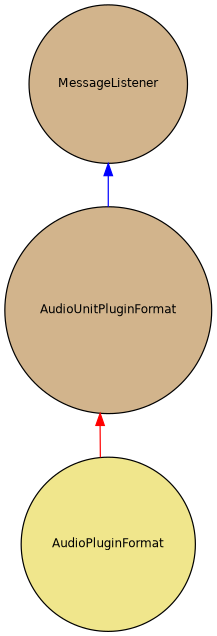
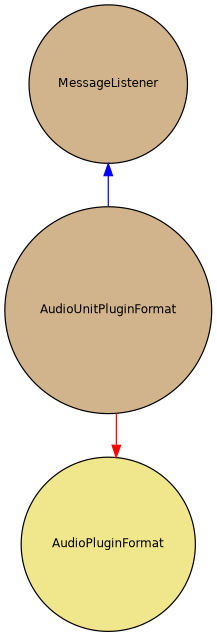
(100, 441) -> (116, 429)
